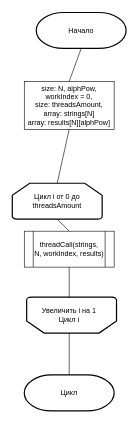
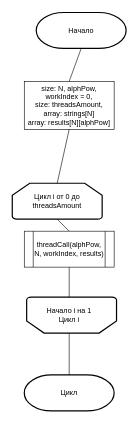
(69, 249) -> (69, 249)
(69, 315) -> (69, 315)
